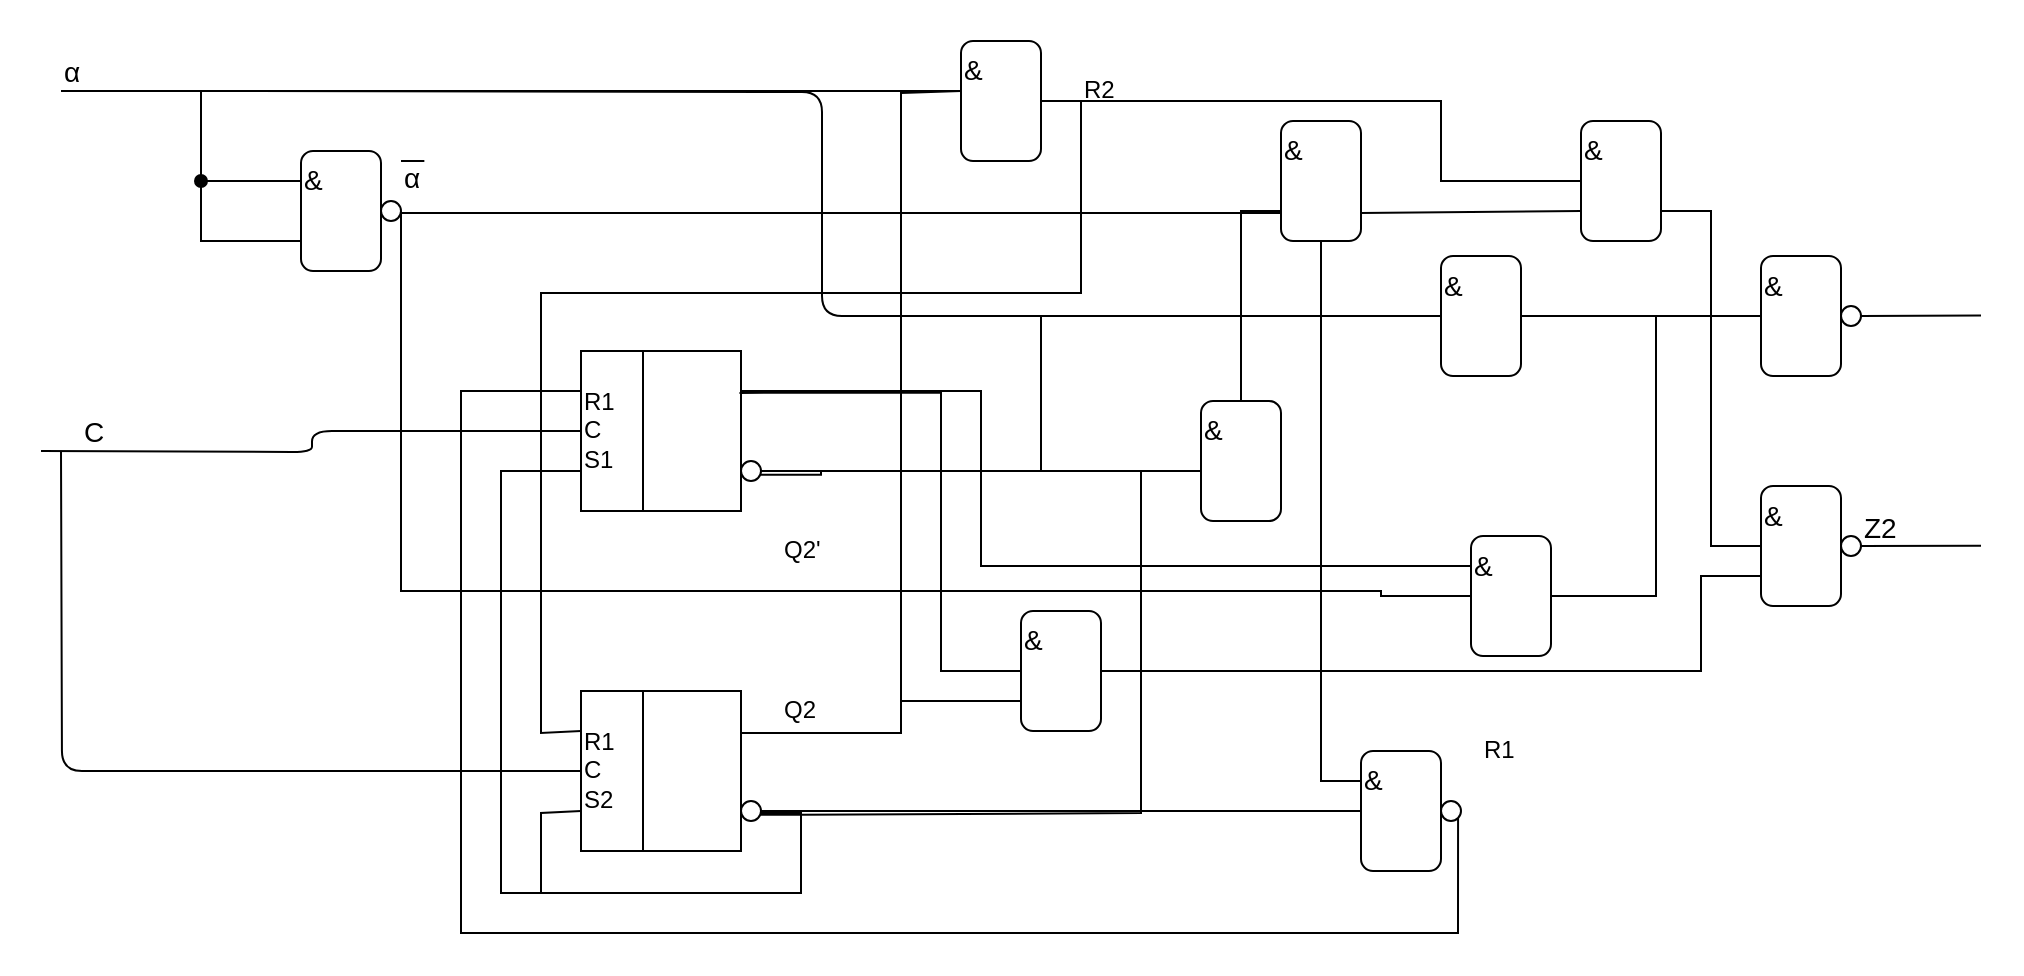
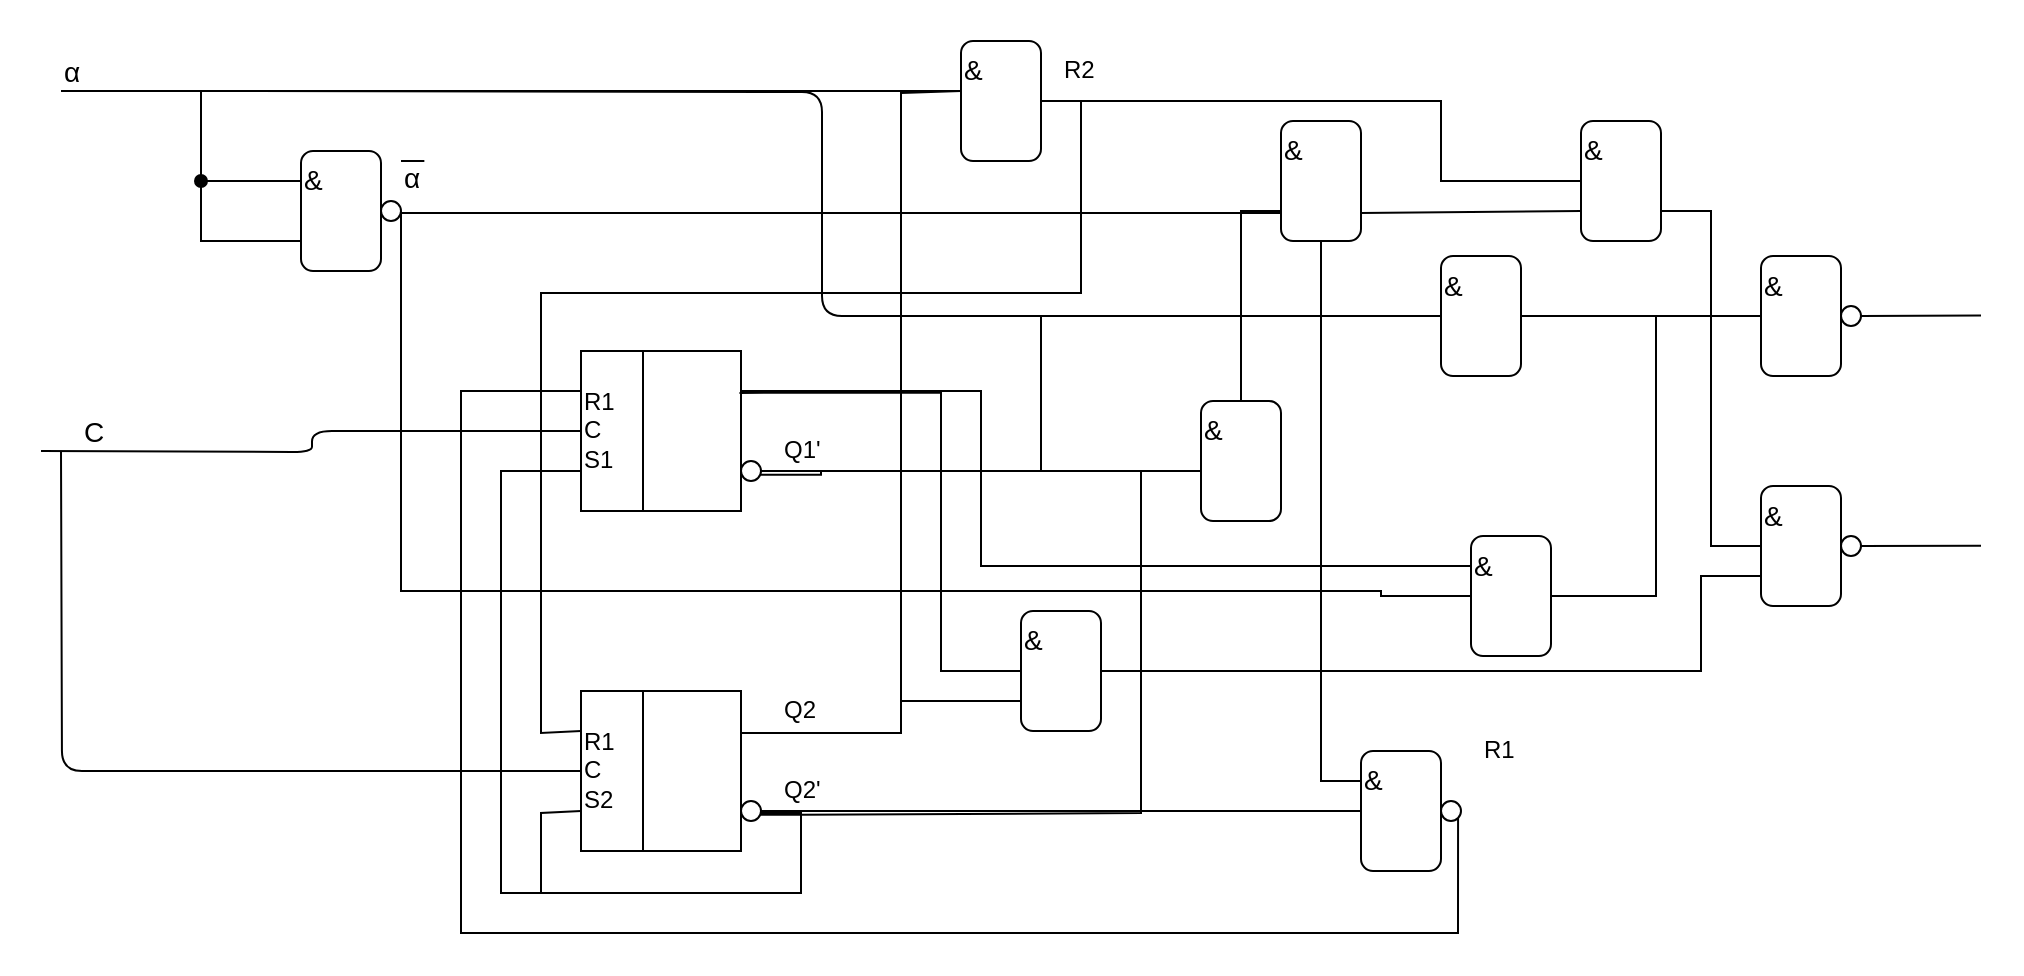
(1111, 91) -> (1091, 71)
none -> (811, 451)
(1891, 526) -> none
(811, 551) -> (811, 791)
